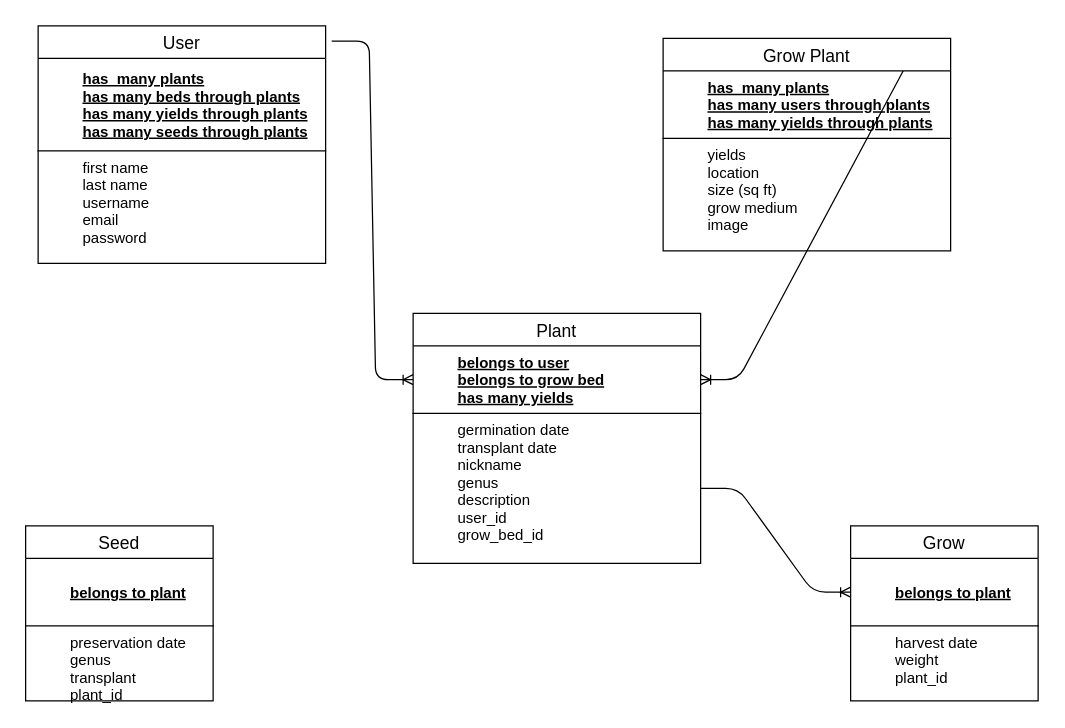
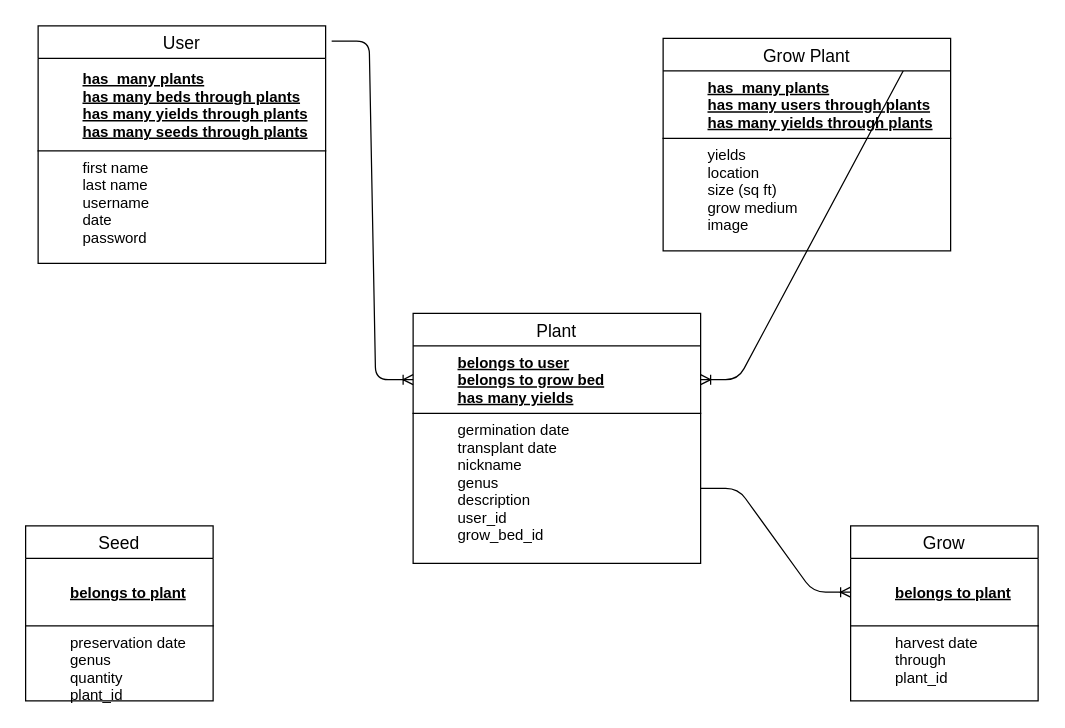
(121, 168) -> (121, 168)
(138, 643) -> (138, 643)
(943, 643) -> (943, 643)
